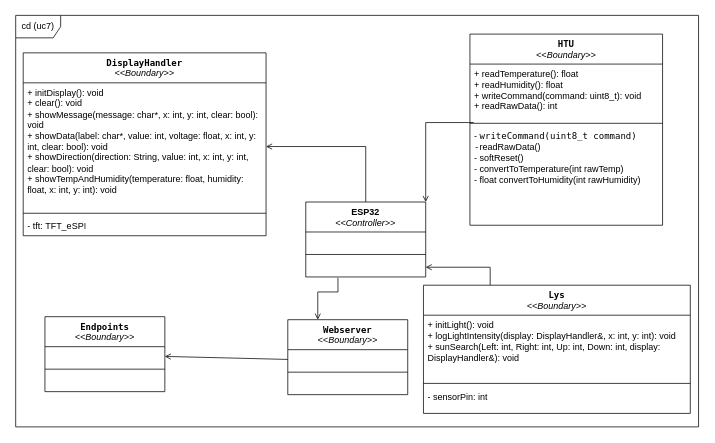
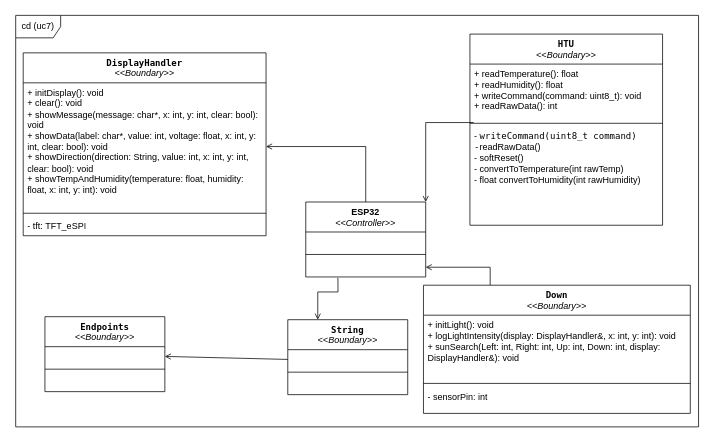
(557, 301) -> (557, 301)
(348, 336) -> (348, 336)
